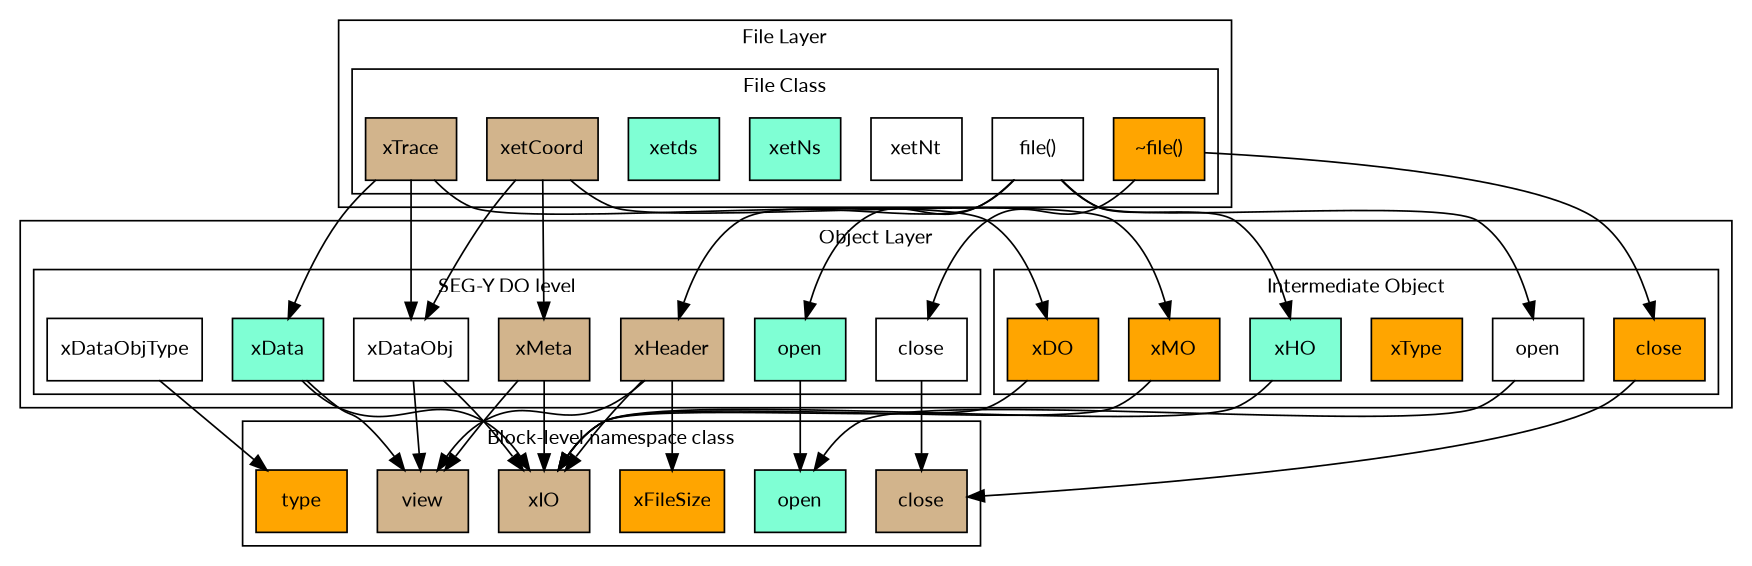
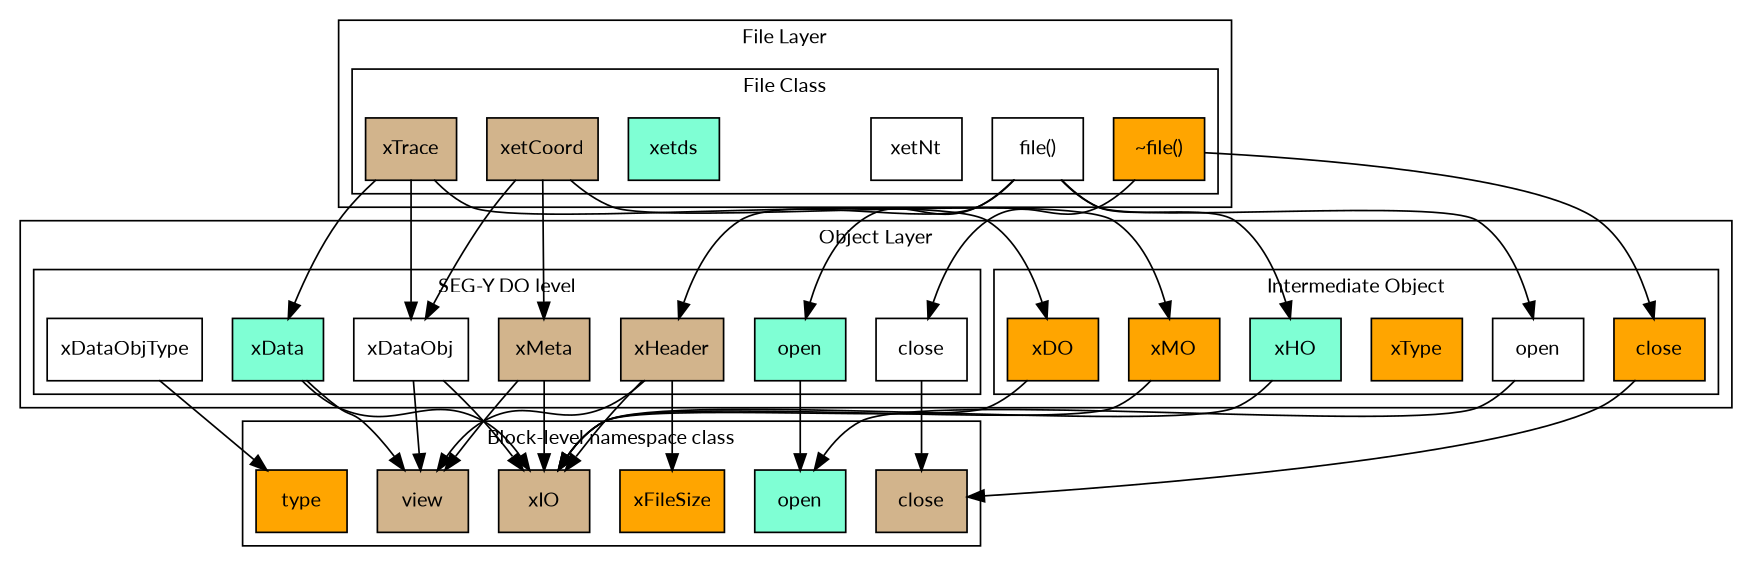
(795, 149) -> none
